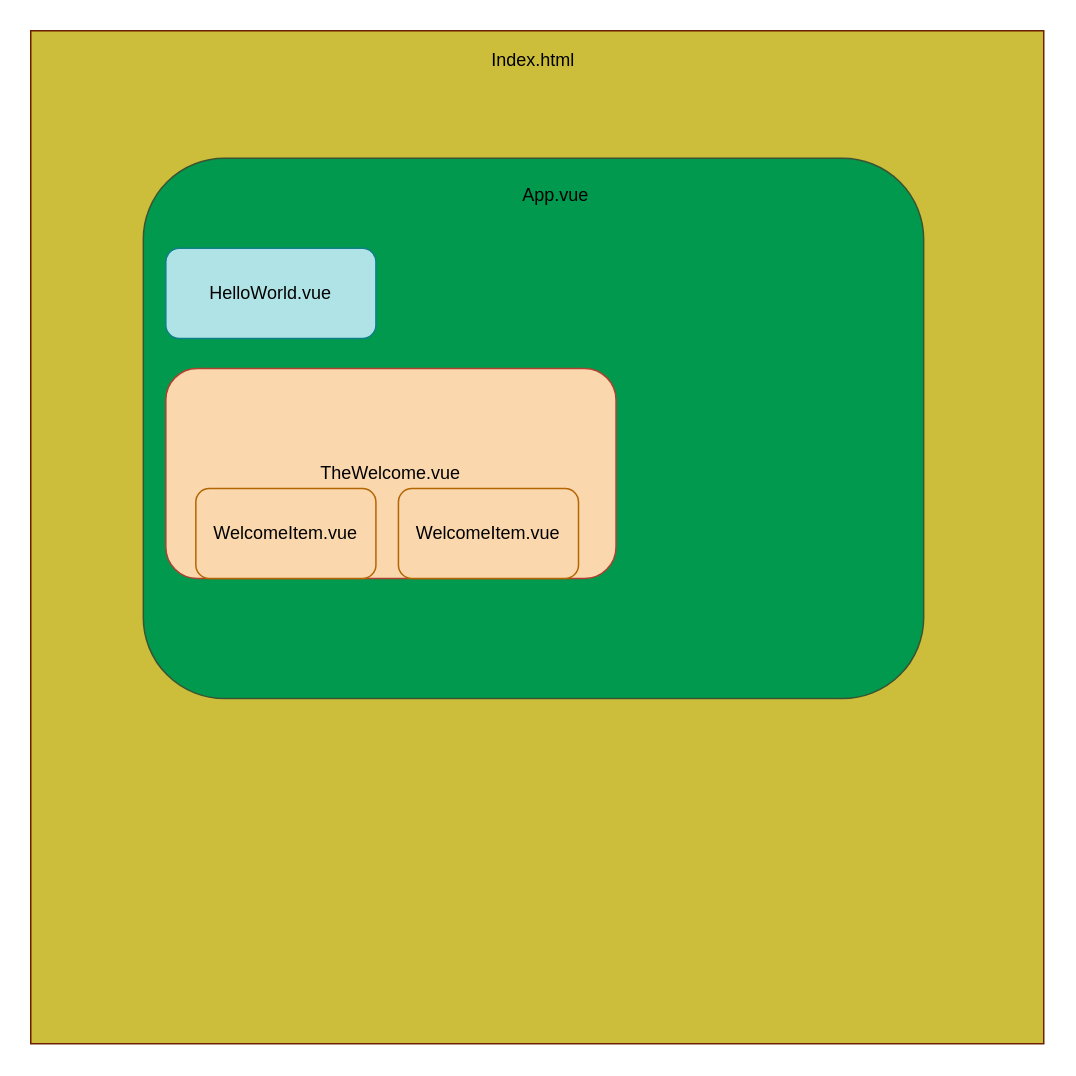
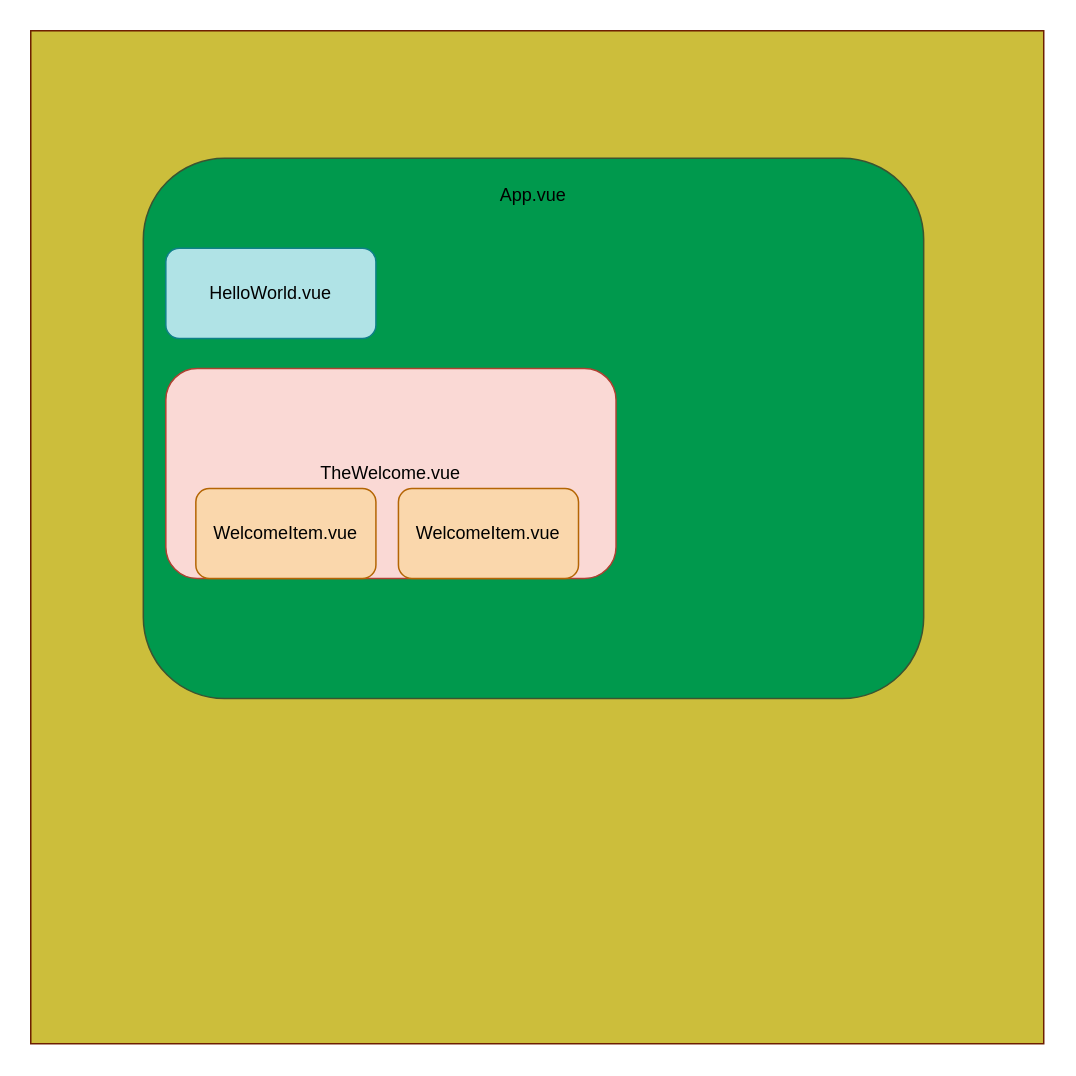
(533, 61) -> none
(556, 196) -> (533, 196)
(391, 473) -> (391, 473)
